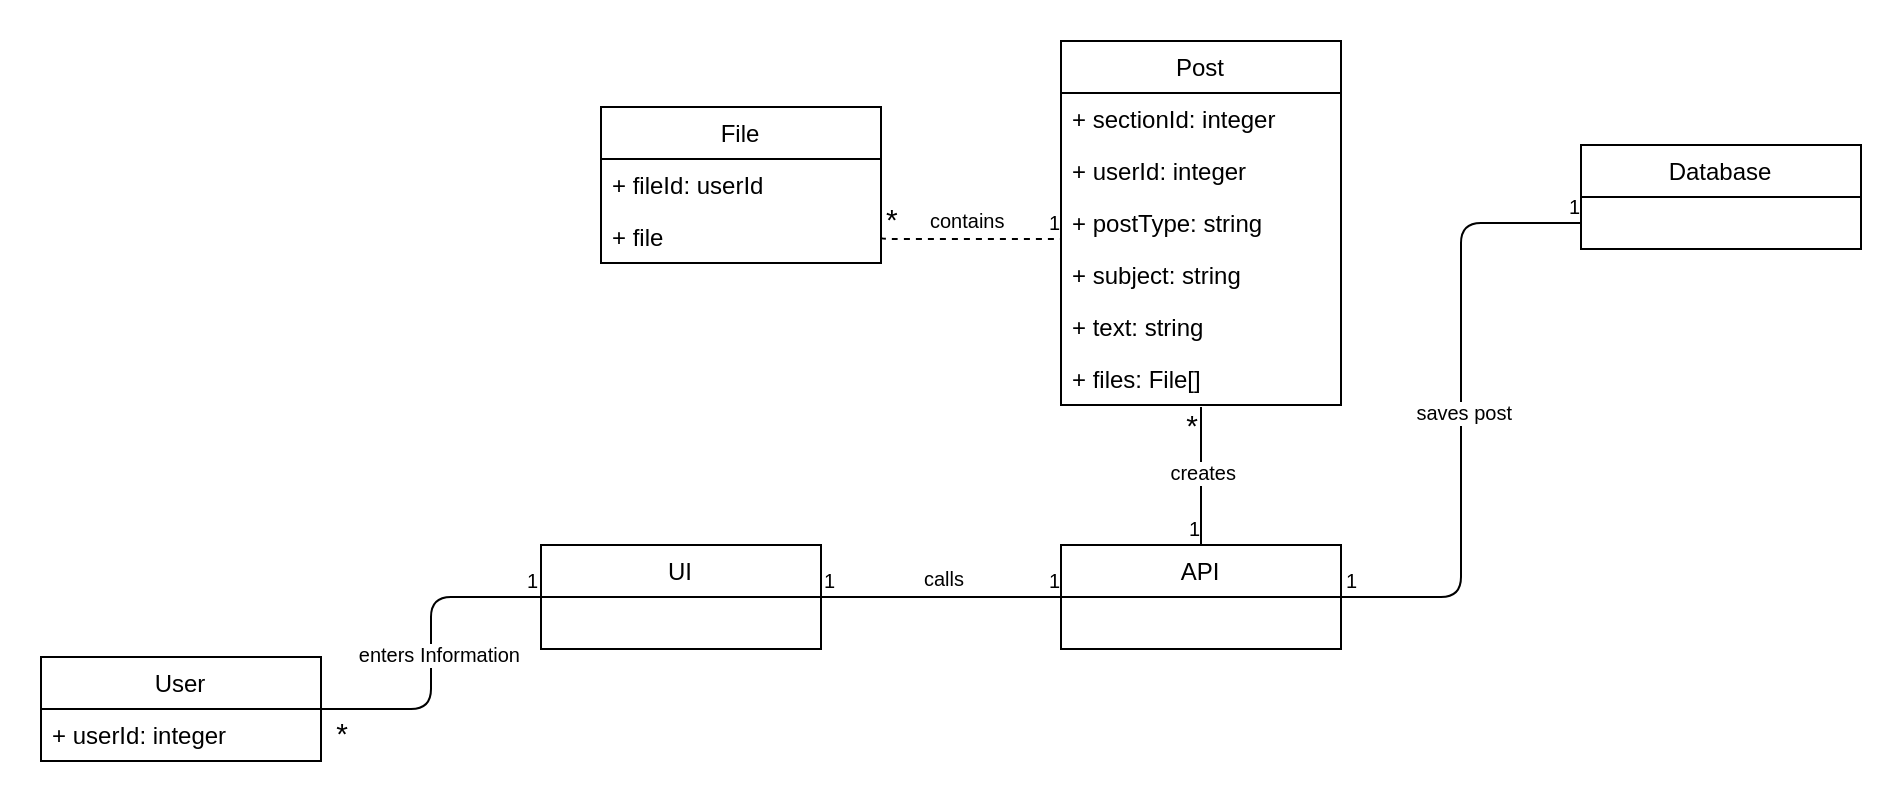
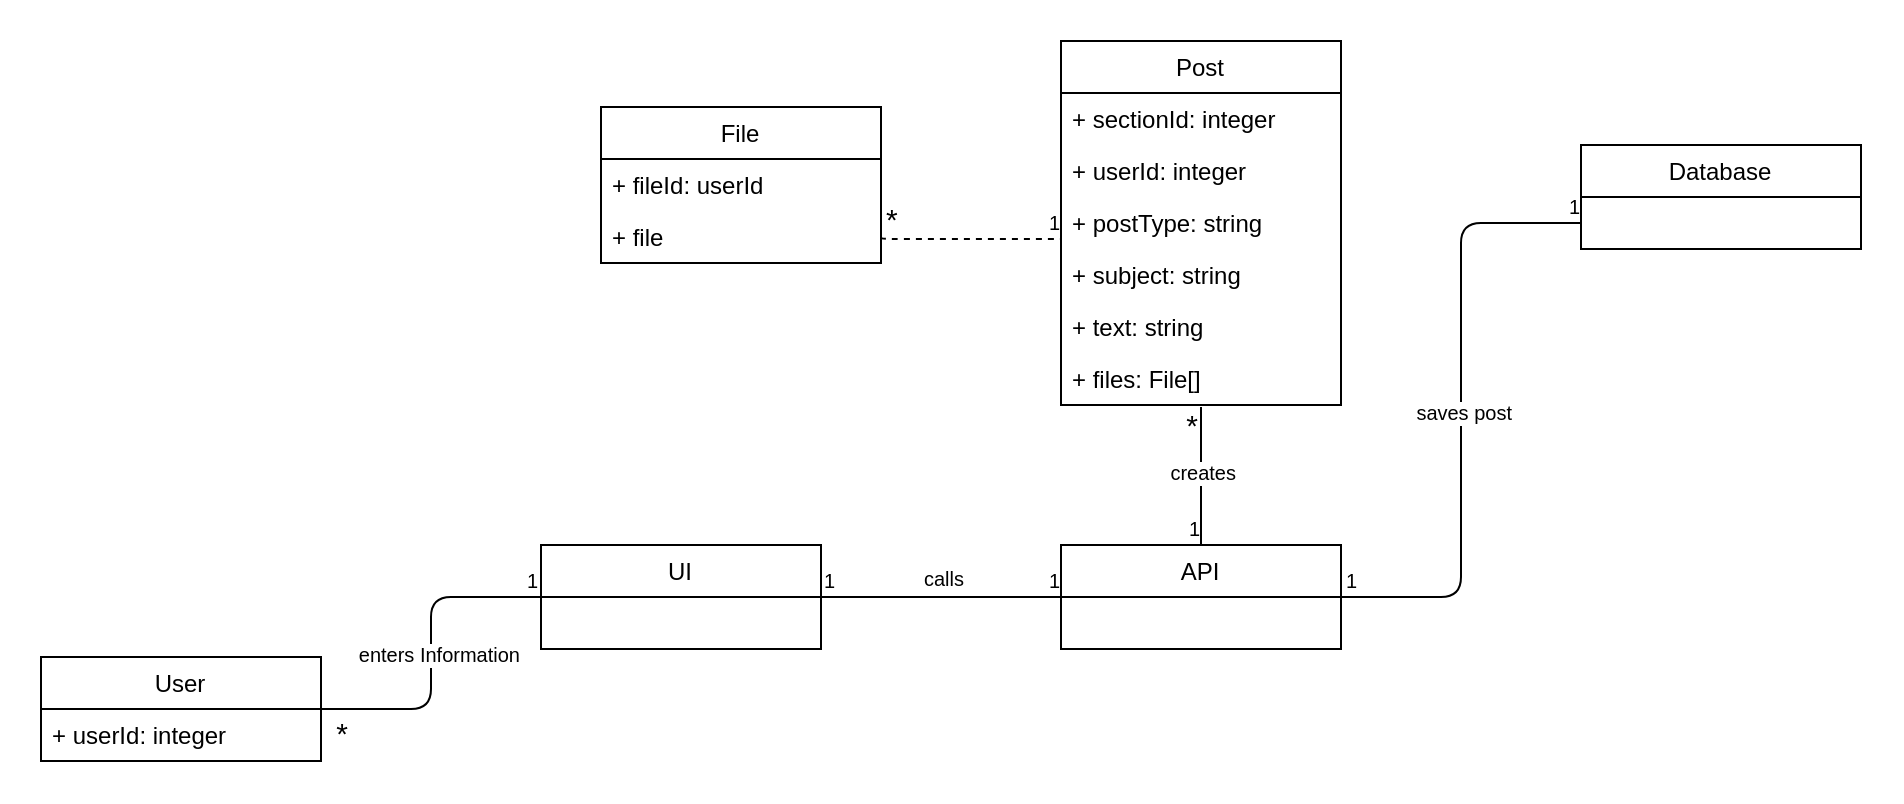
(977, 221) -> none
